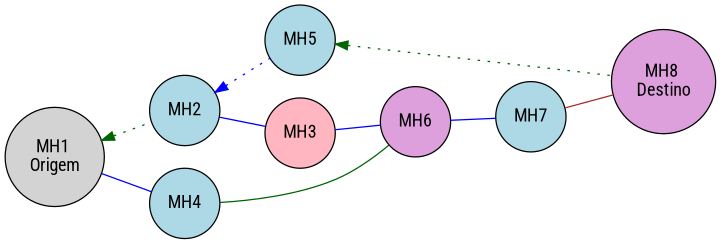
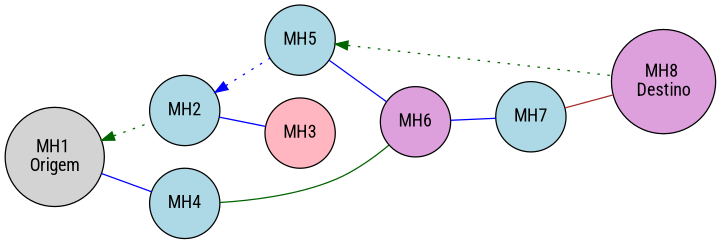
(358, 127) -> (358, 81)
